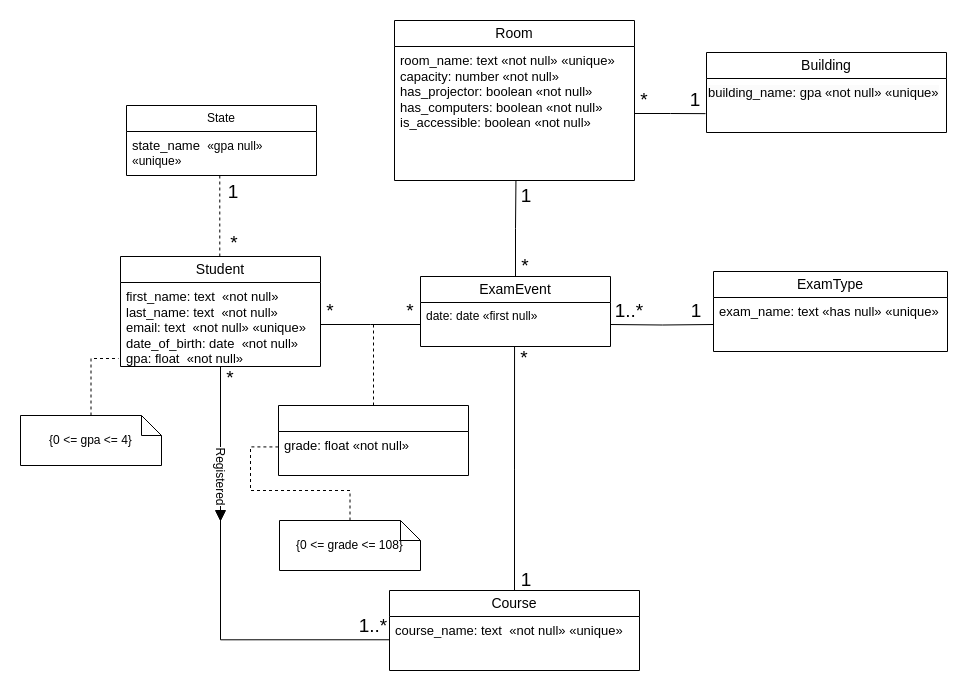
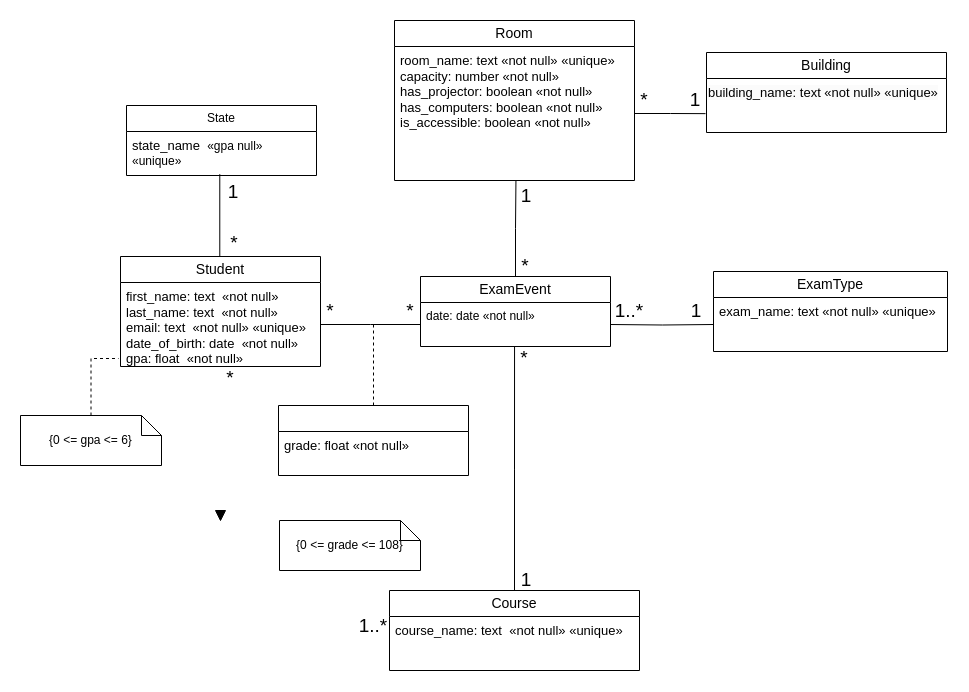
(819, 93) -> (822, 93)
(220, 214) -> (220, 214)
(825, 312) -> (825, 312)
(493, 317) -> (488, 317)
(91, 441) -> (91, 441)
(281, 491) -> none
(244, 640) -> none
